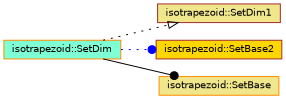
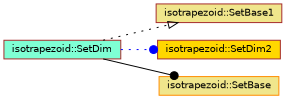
(219, 13) -> (219, 13)
(62, 50) -> (62, 50)
(219, 50) -> (219, 50)
